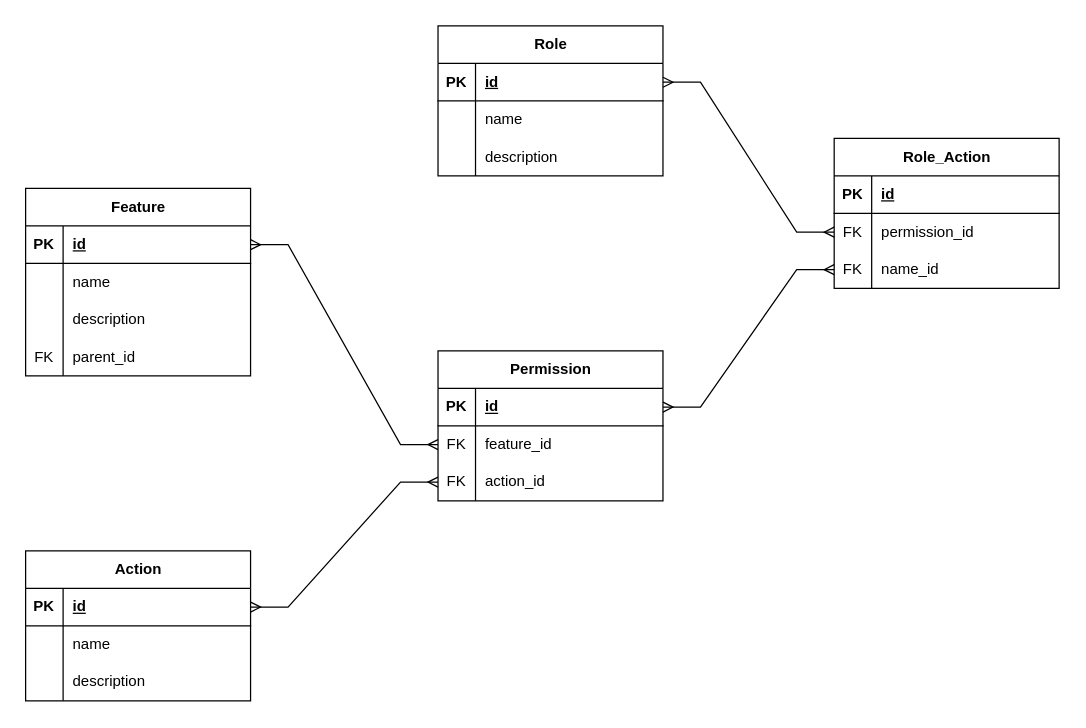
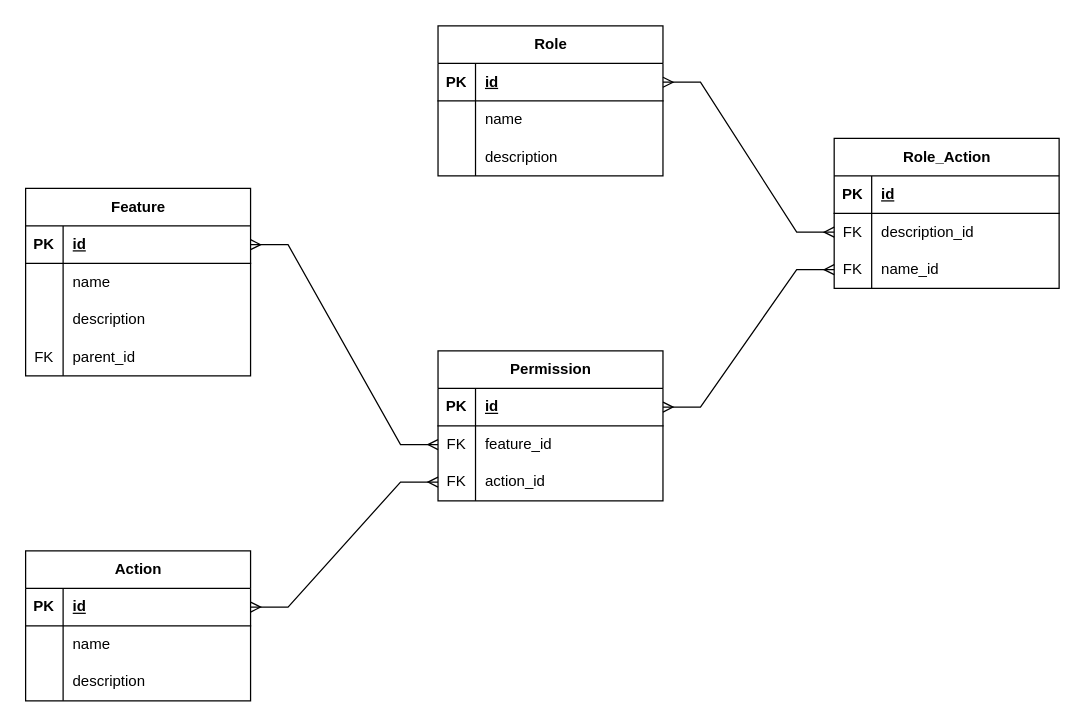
(931, 232) -> (935, 232)
